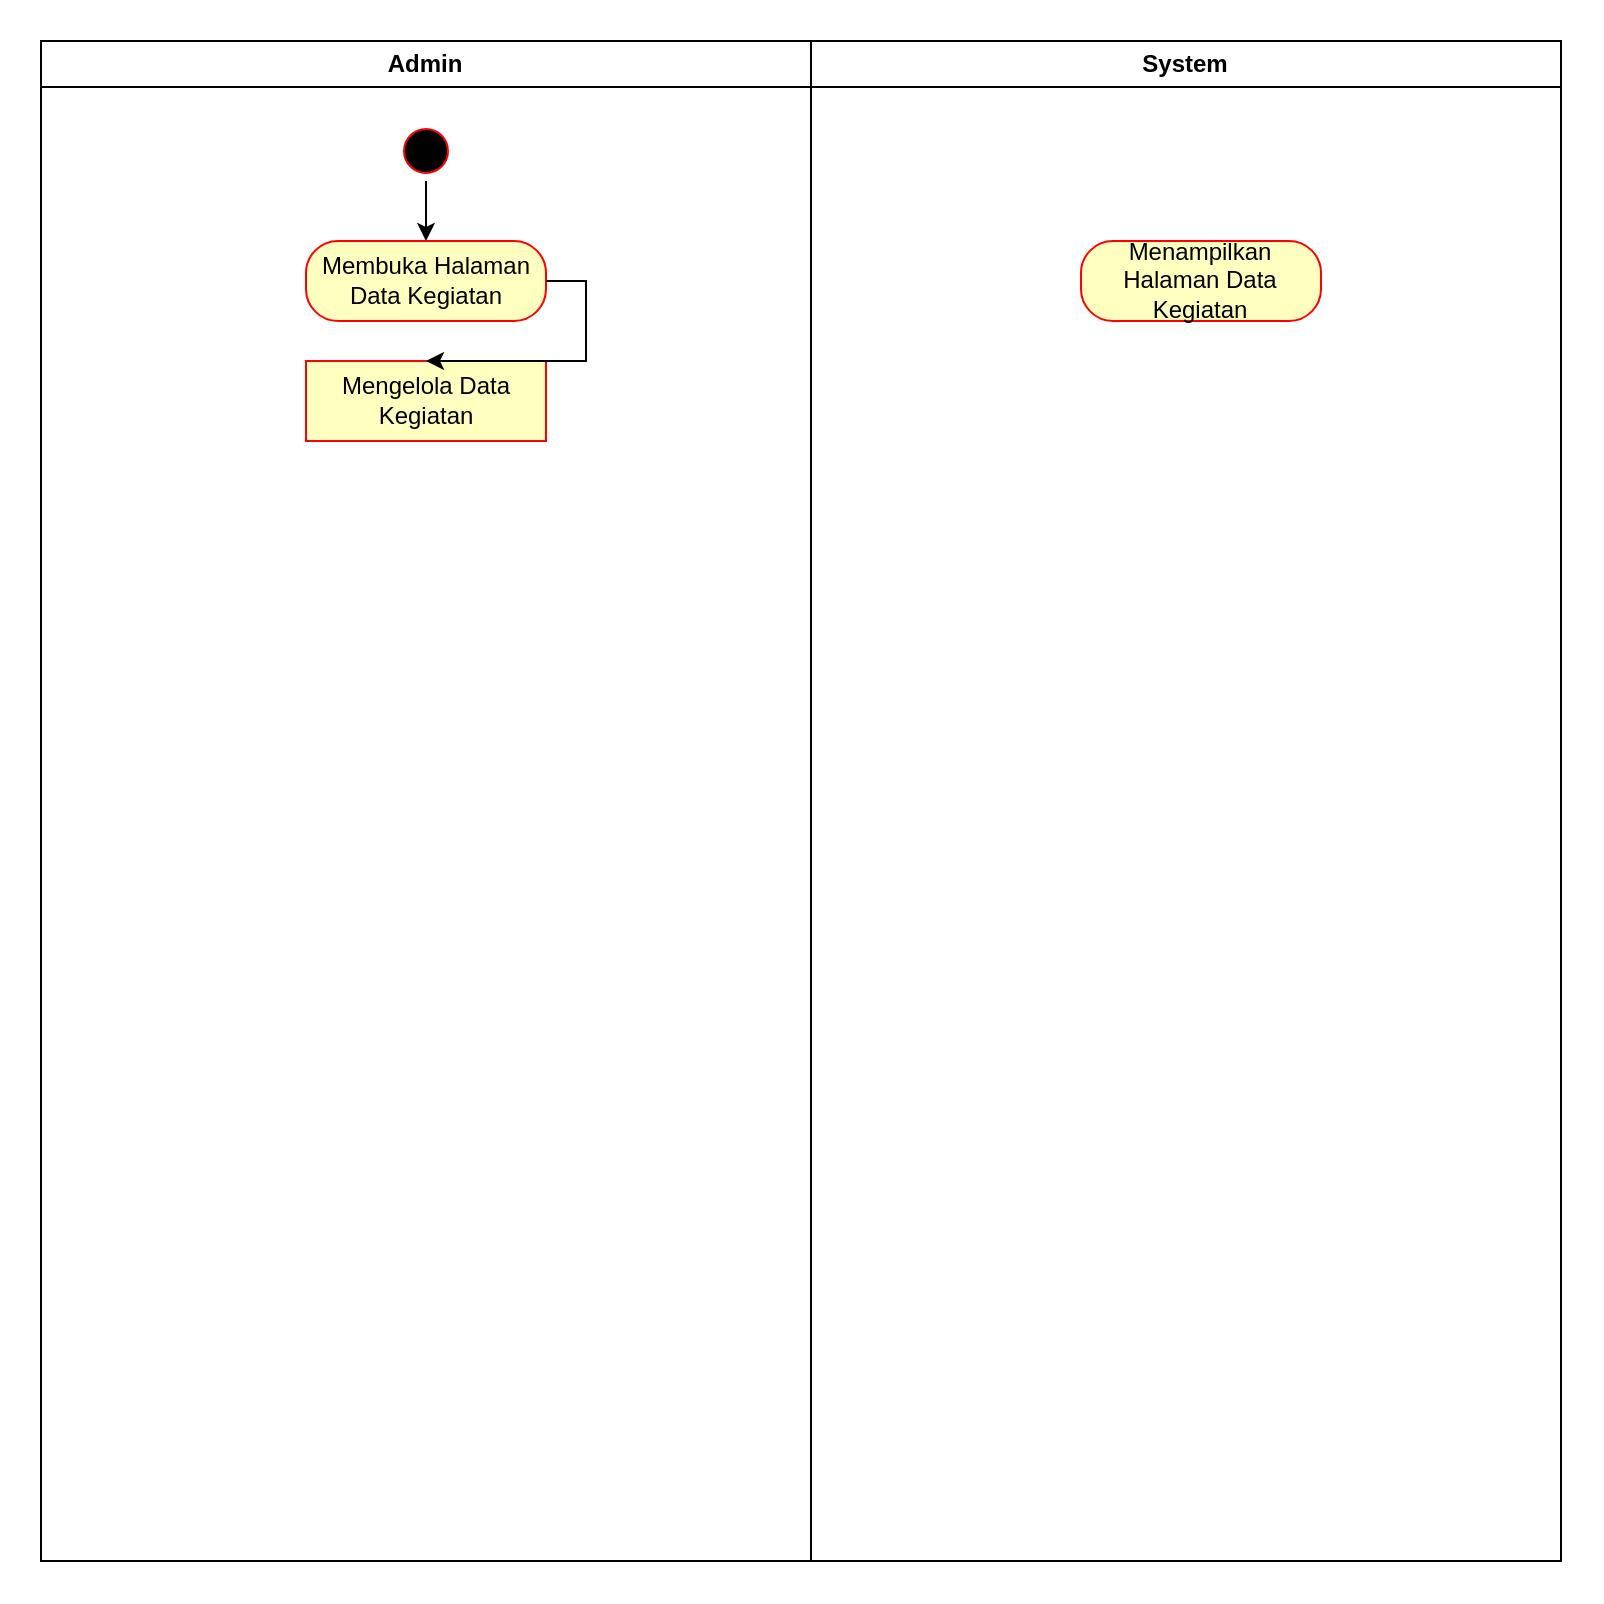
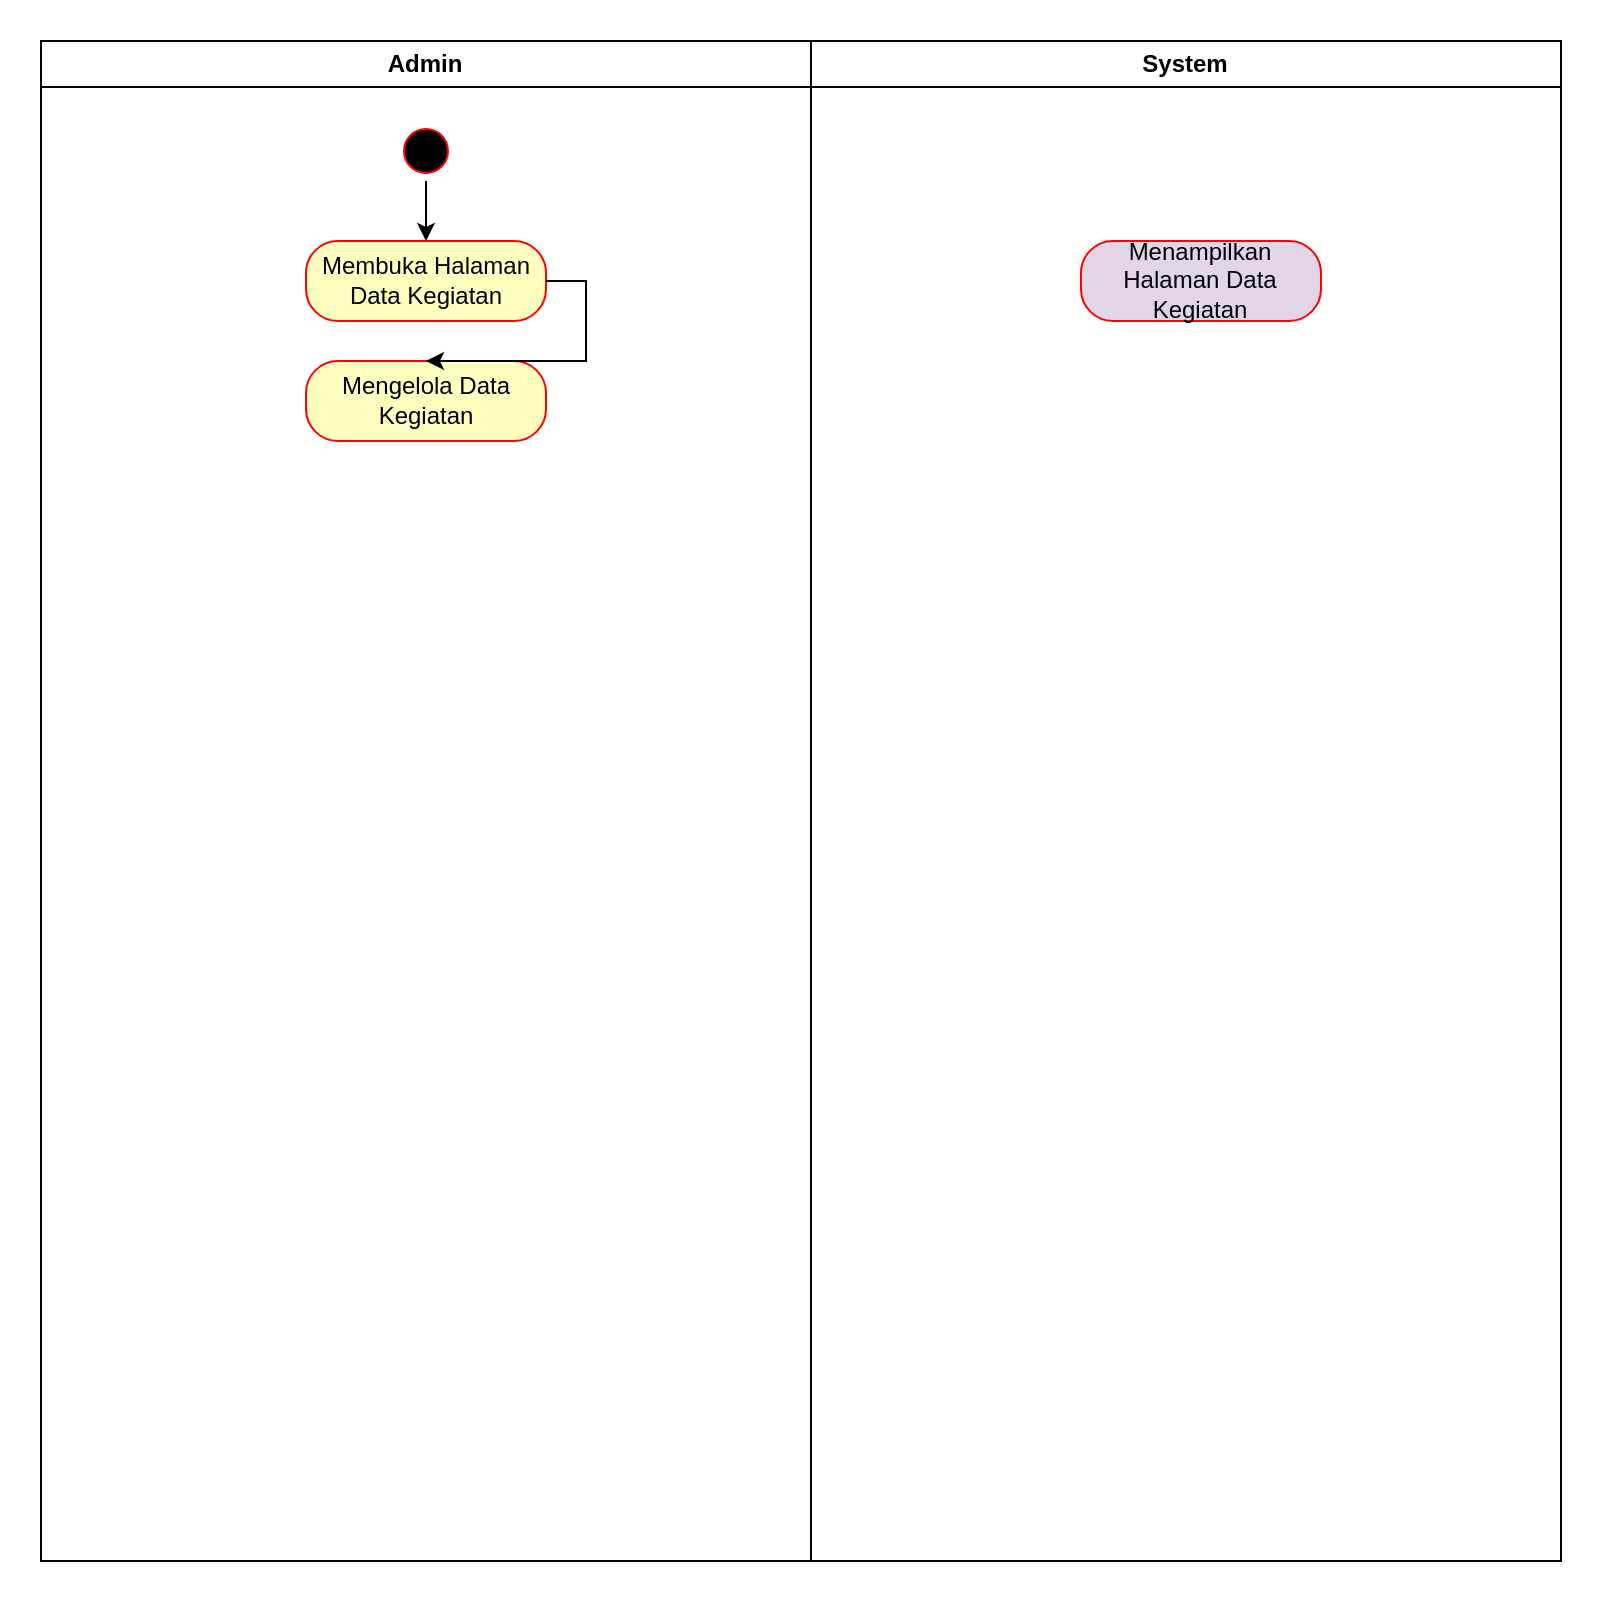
(1201, 281) -> (1201, 281)
(426, 401) -> (426, 401)
